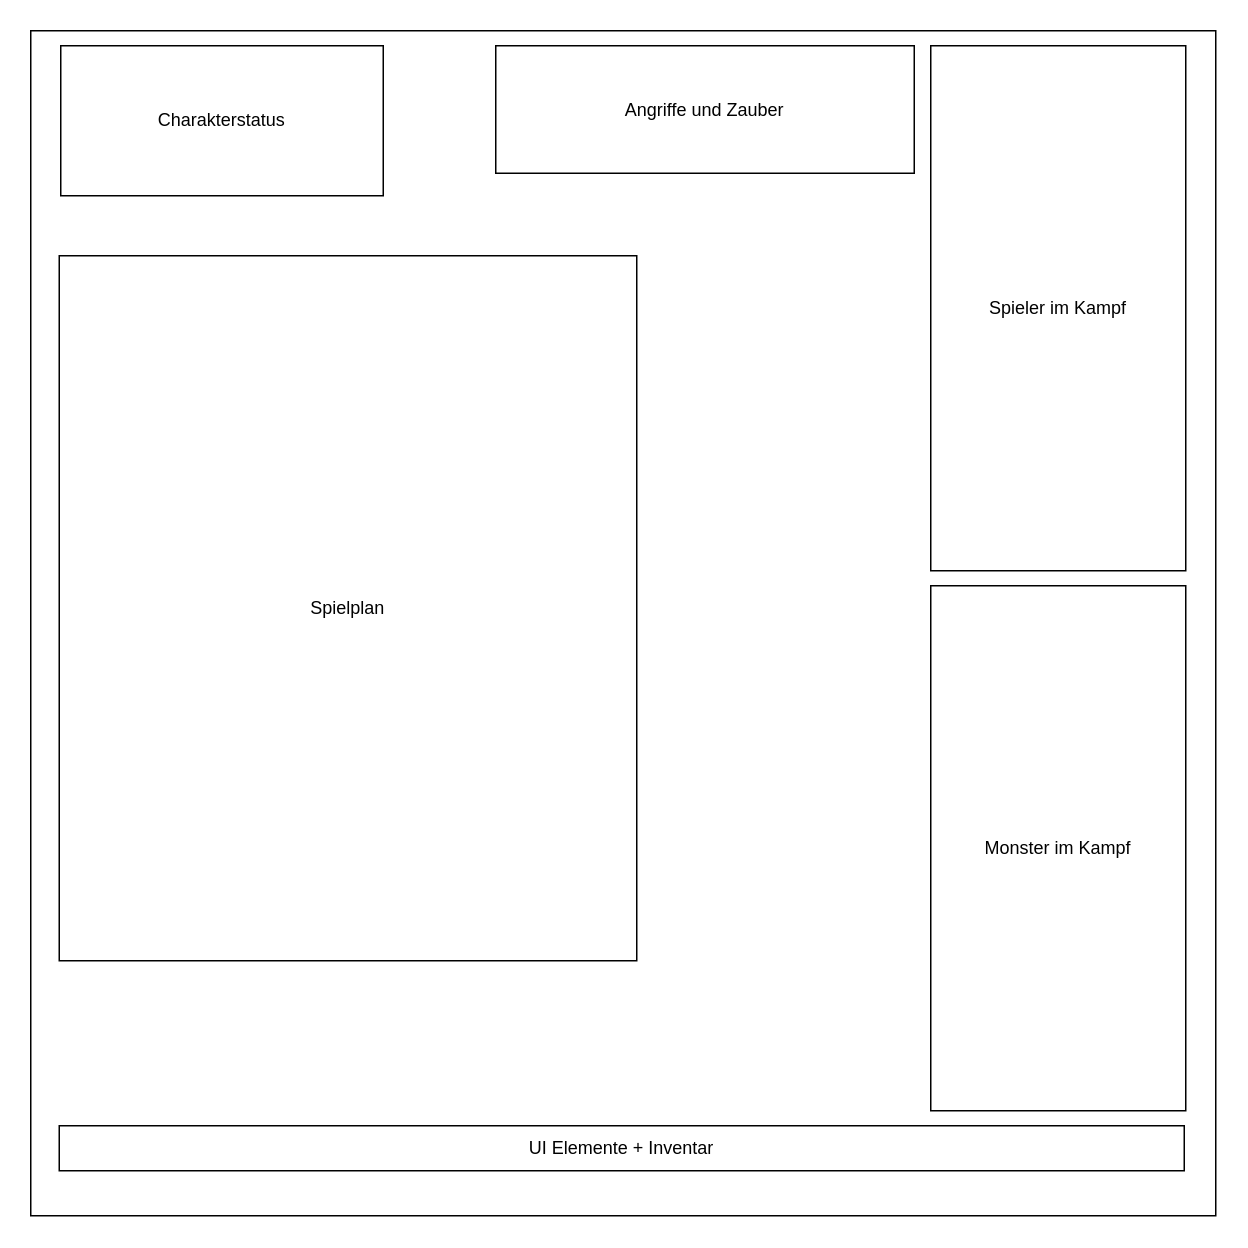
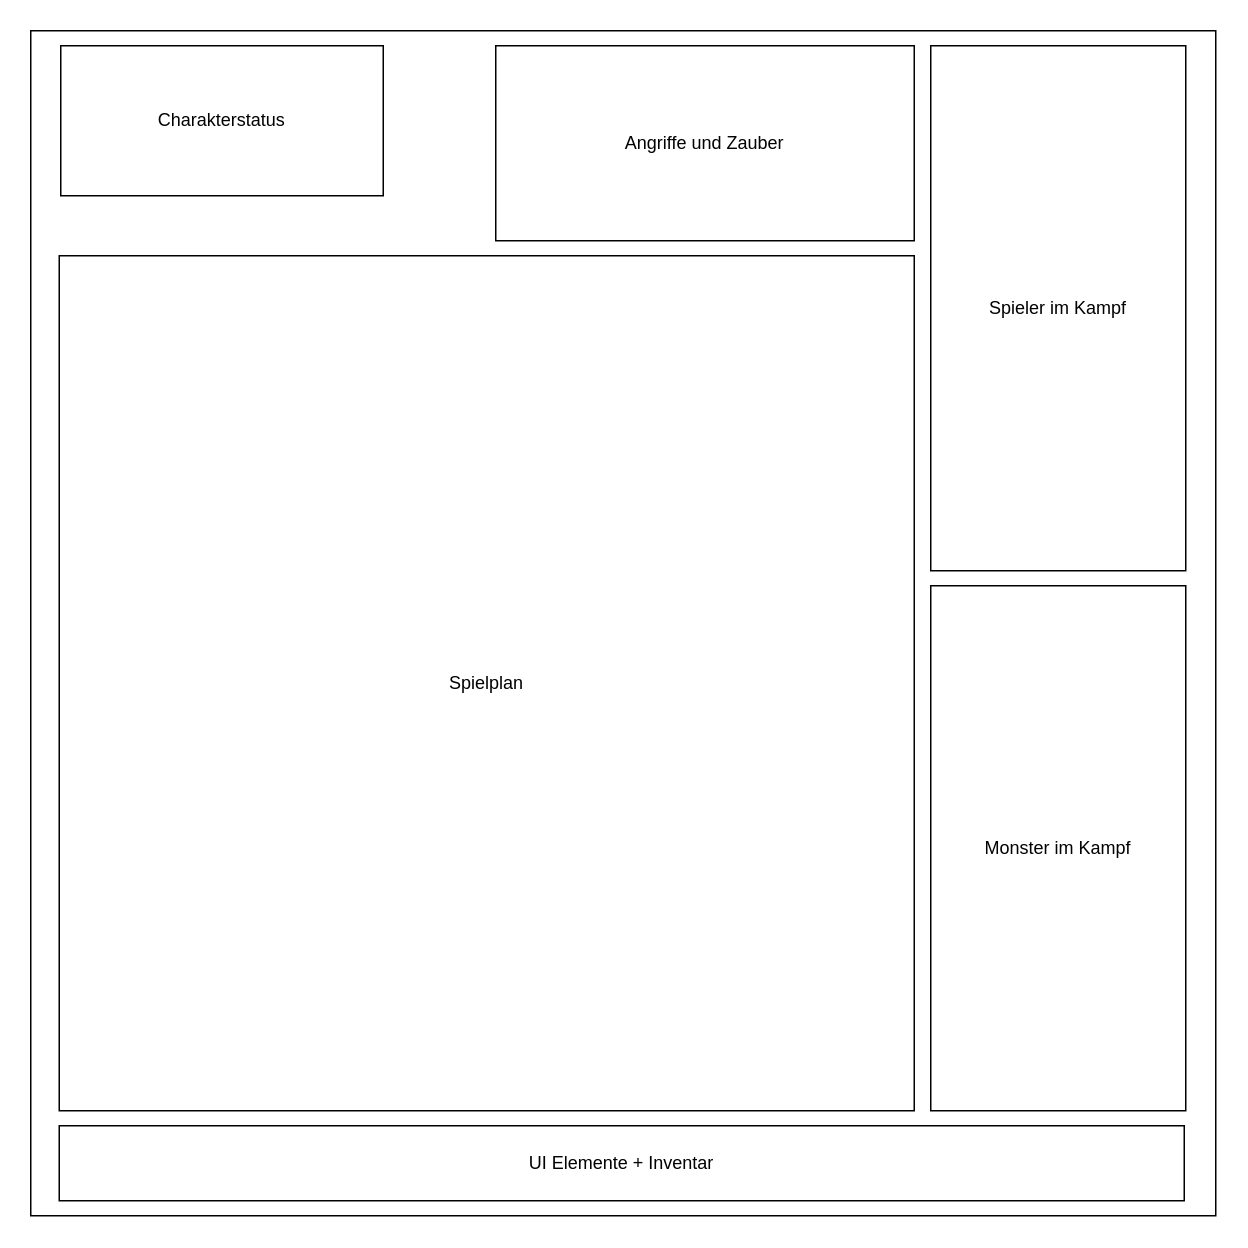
(705, 110) -> (705, 143)
(348, 608) -> (487, 683)
(622, 1148) -> (622, 1163)
